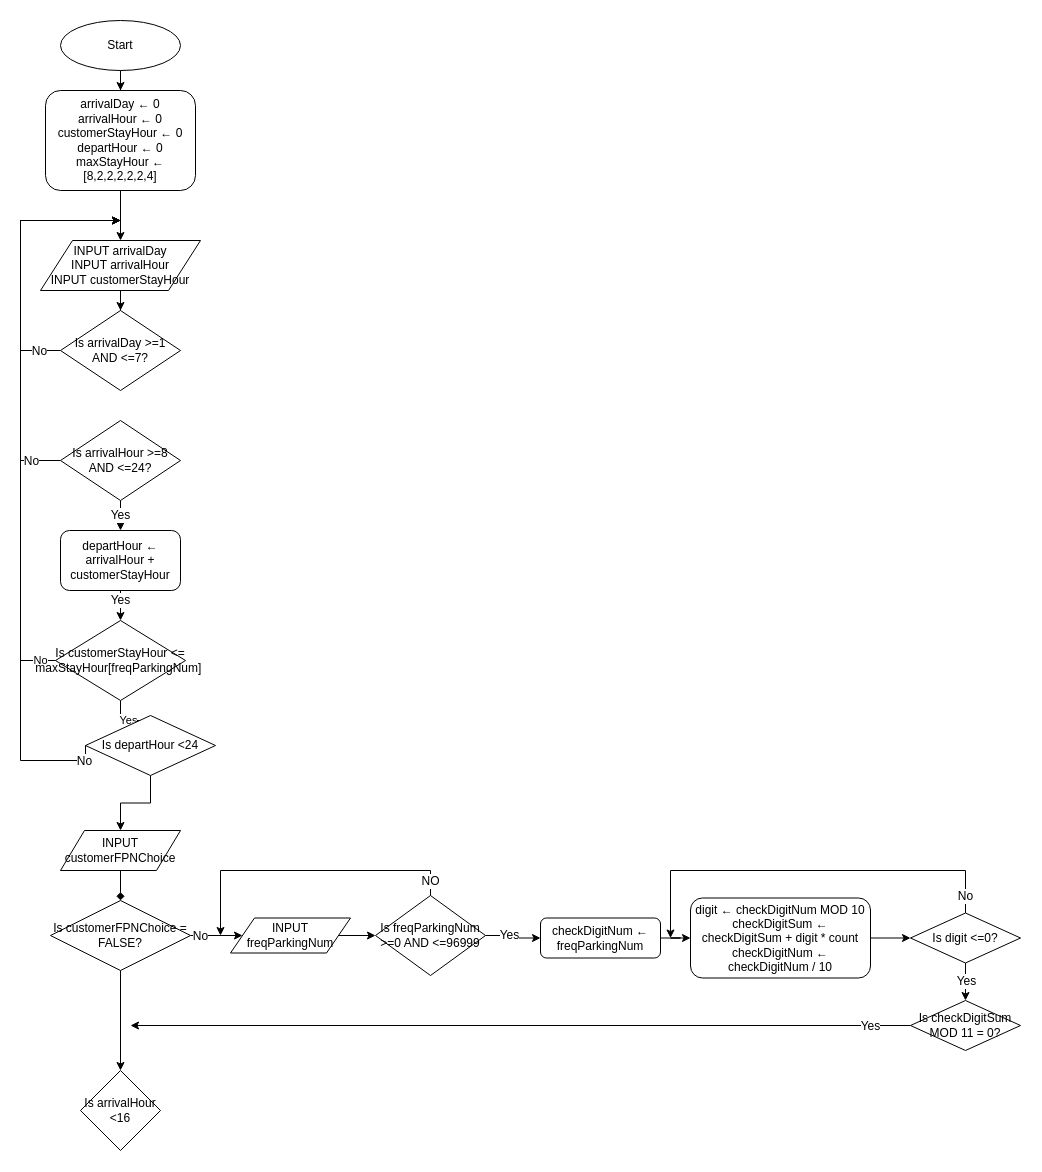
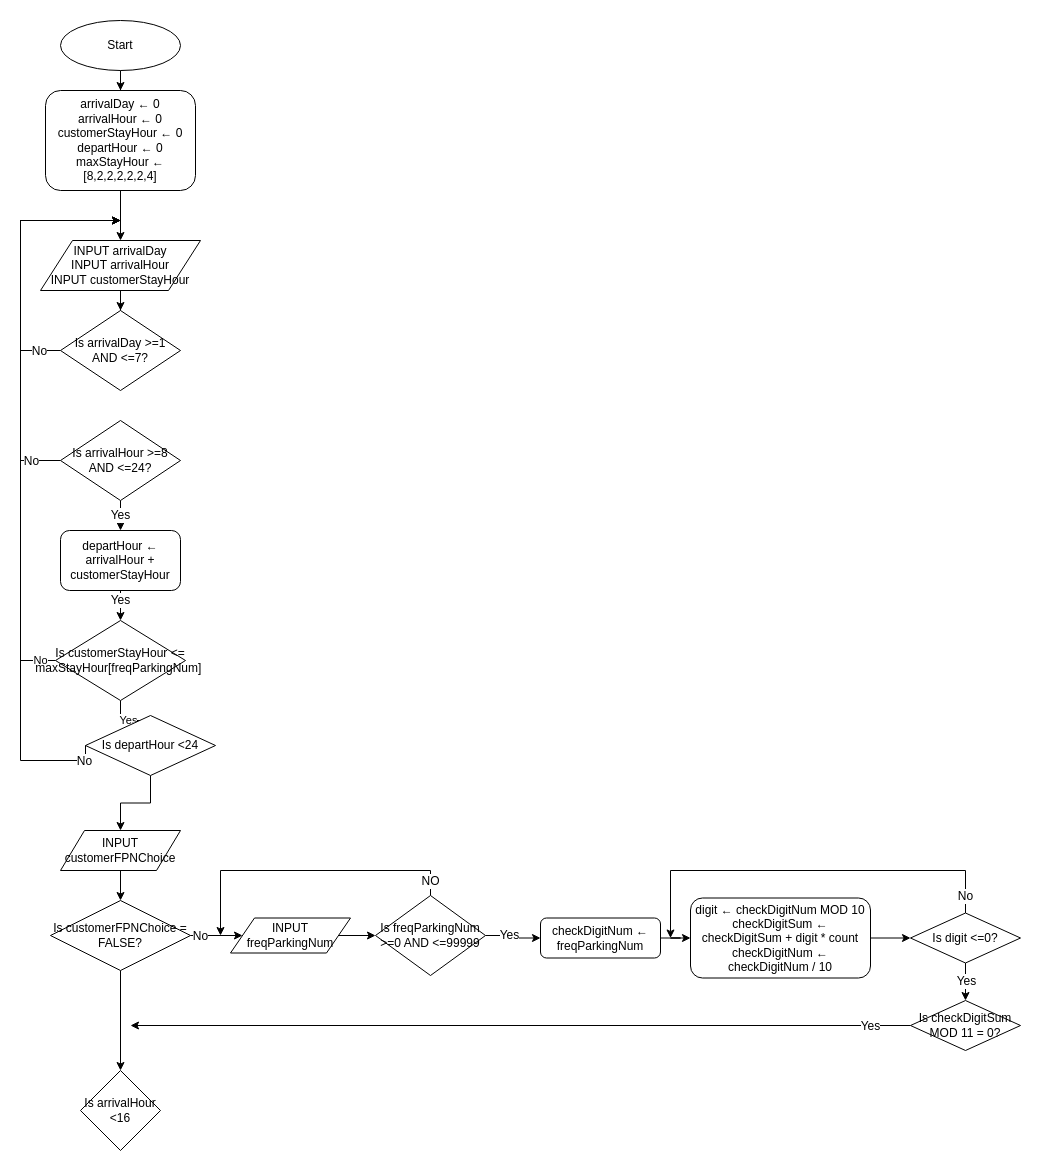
(121, 892) -> (121, 892)
(431, 936) -> (431, 936)
